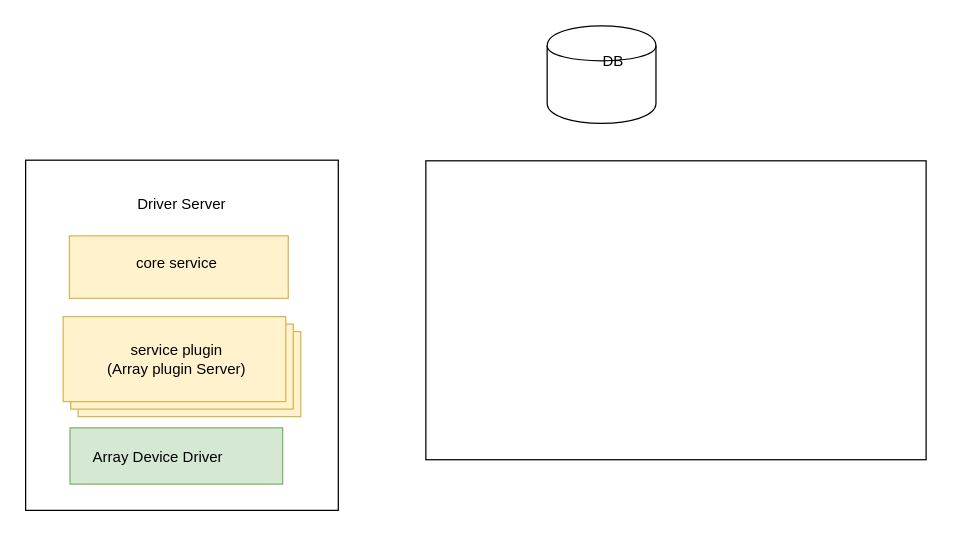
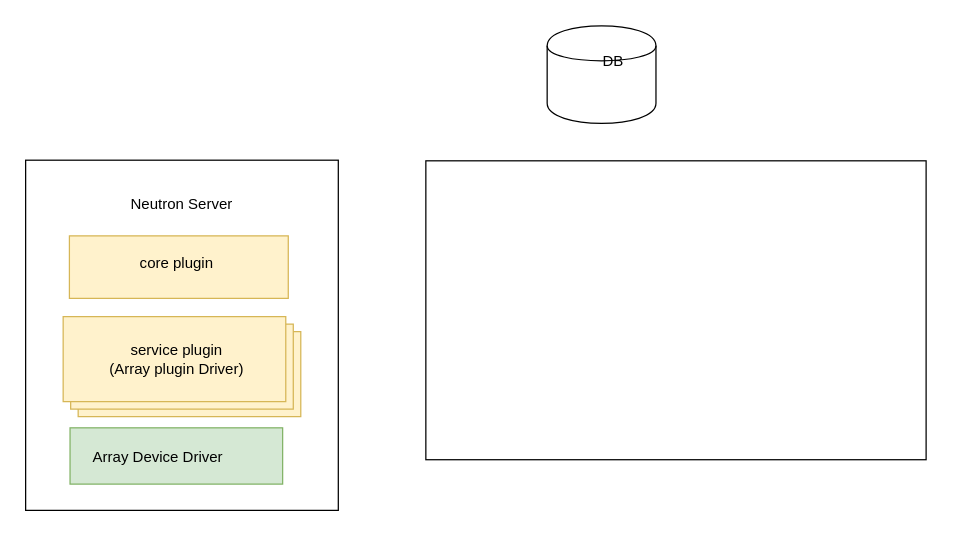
(182, 204) -> (182, 204)
(177, 263) -> (177, 263)
(177, 359) -> (177, 359)
